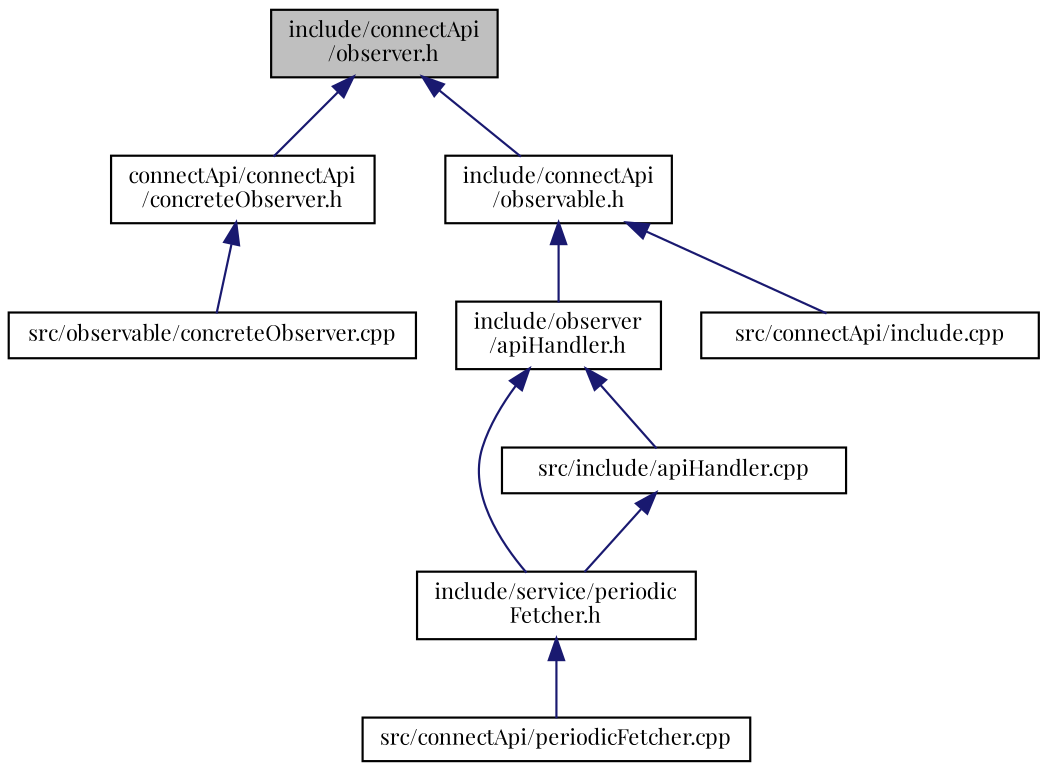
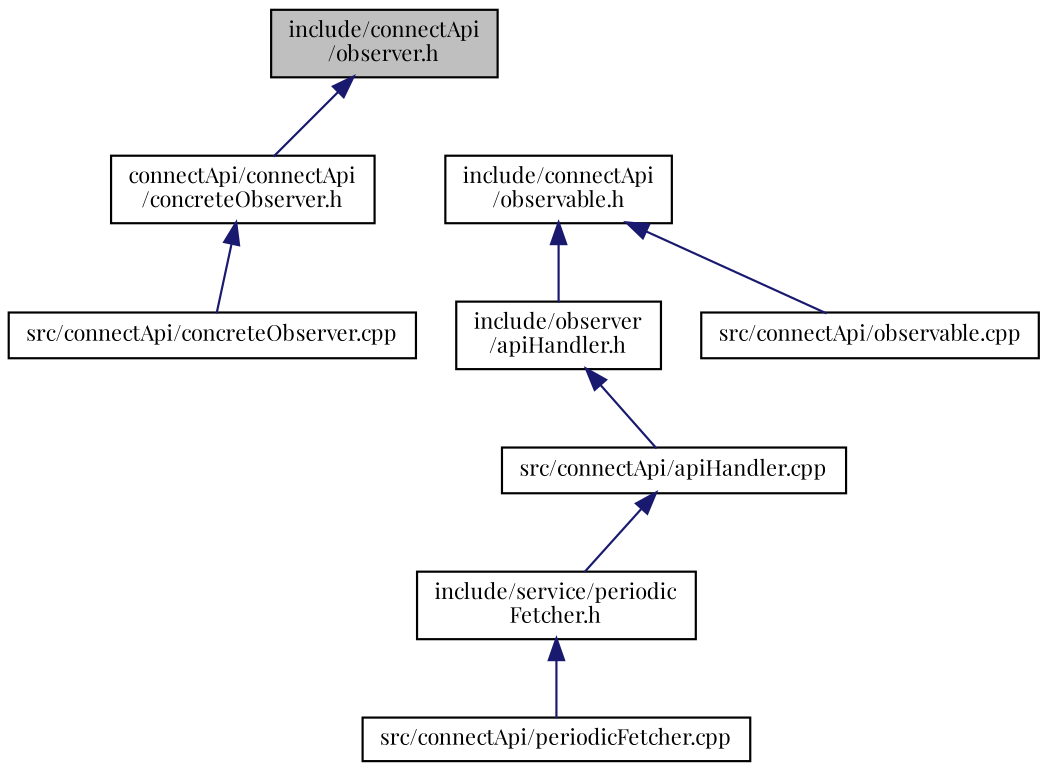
(480, 124) -> none
(212, 335) -> (212, 335)
(870, 335) -> (870, 335)
(674, 470) -> (674, 470)
(480, 481) -> none
